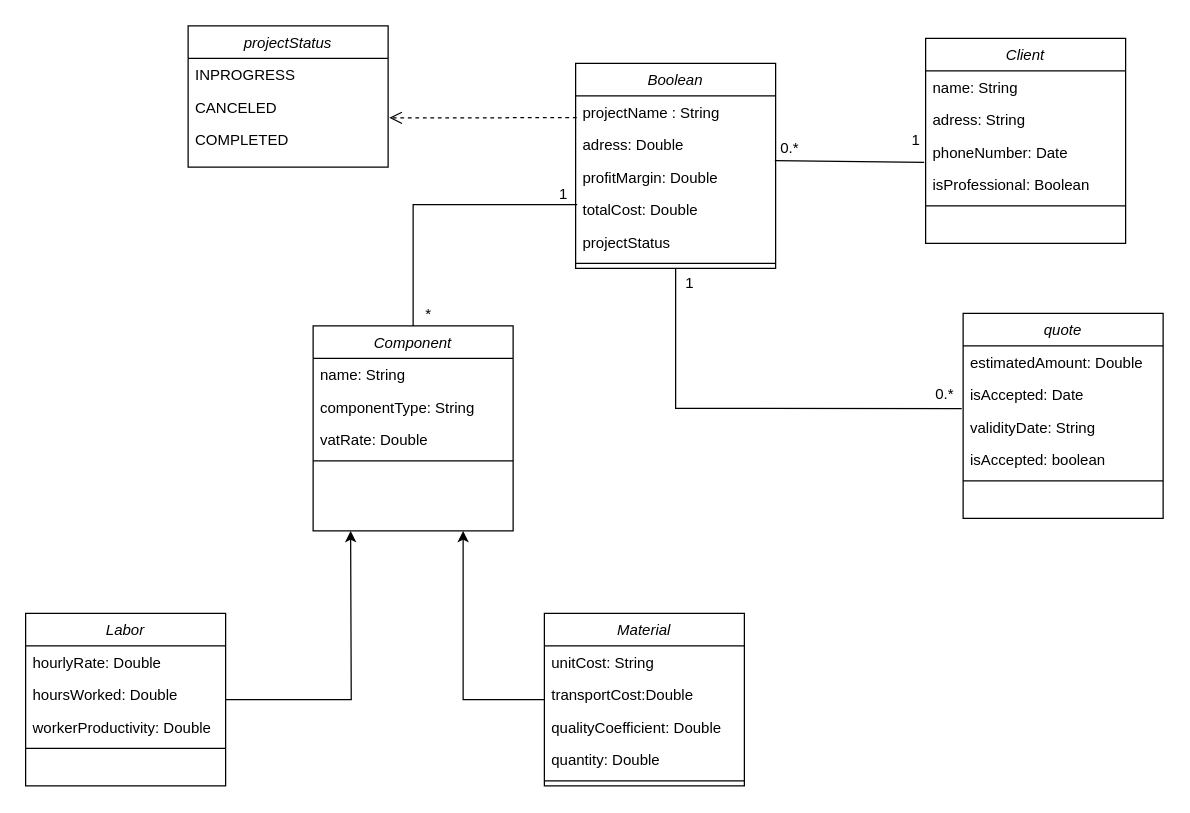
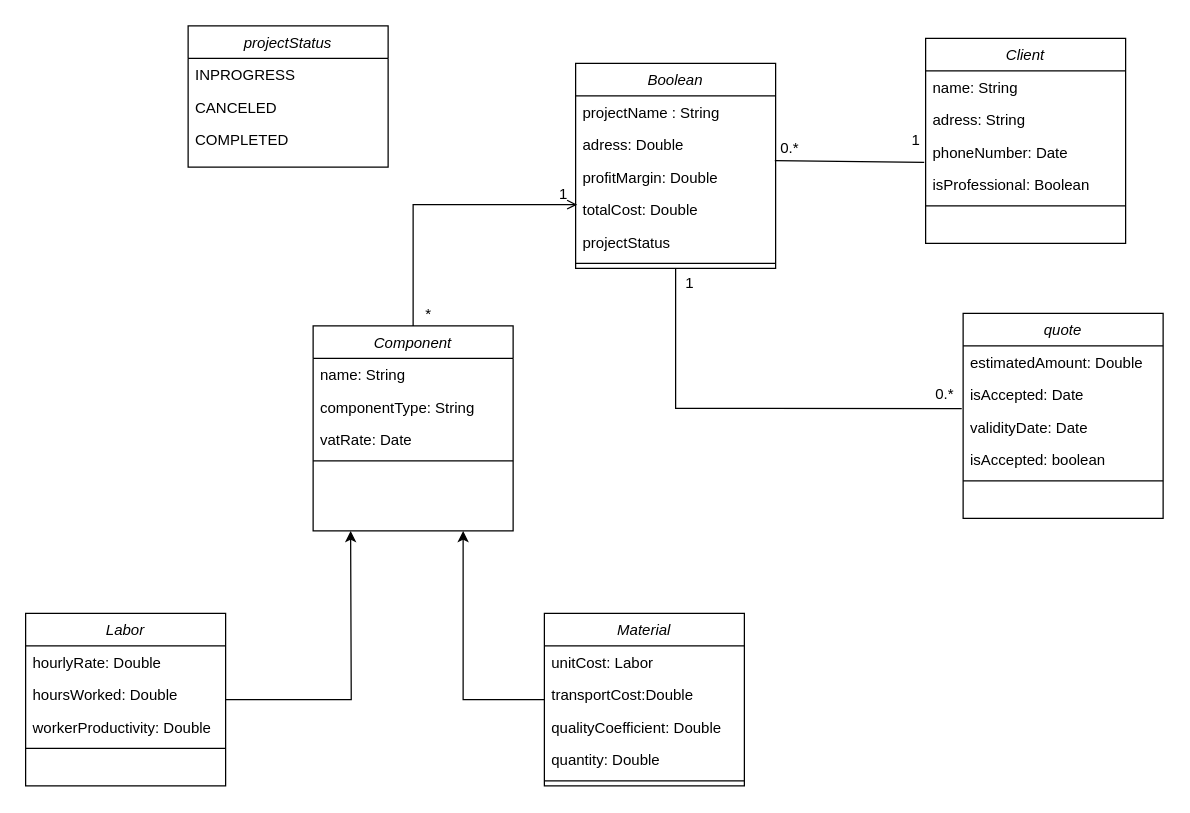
(482, 118) -> none
(570, 204) -> (570, 204)
(1042, 428) -> (1036, 428)
(377, 440) -> (371, 440)
(611, 663) -> (608, 663)
